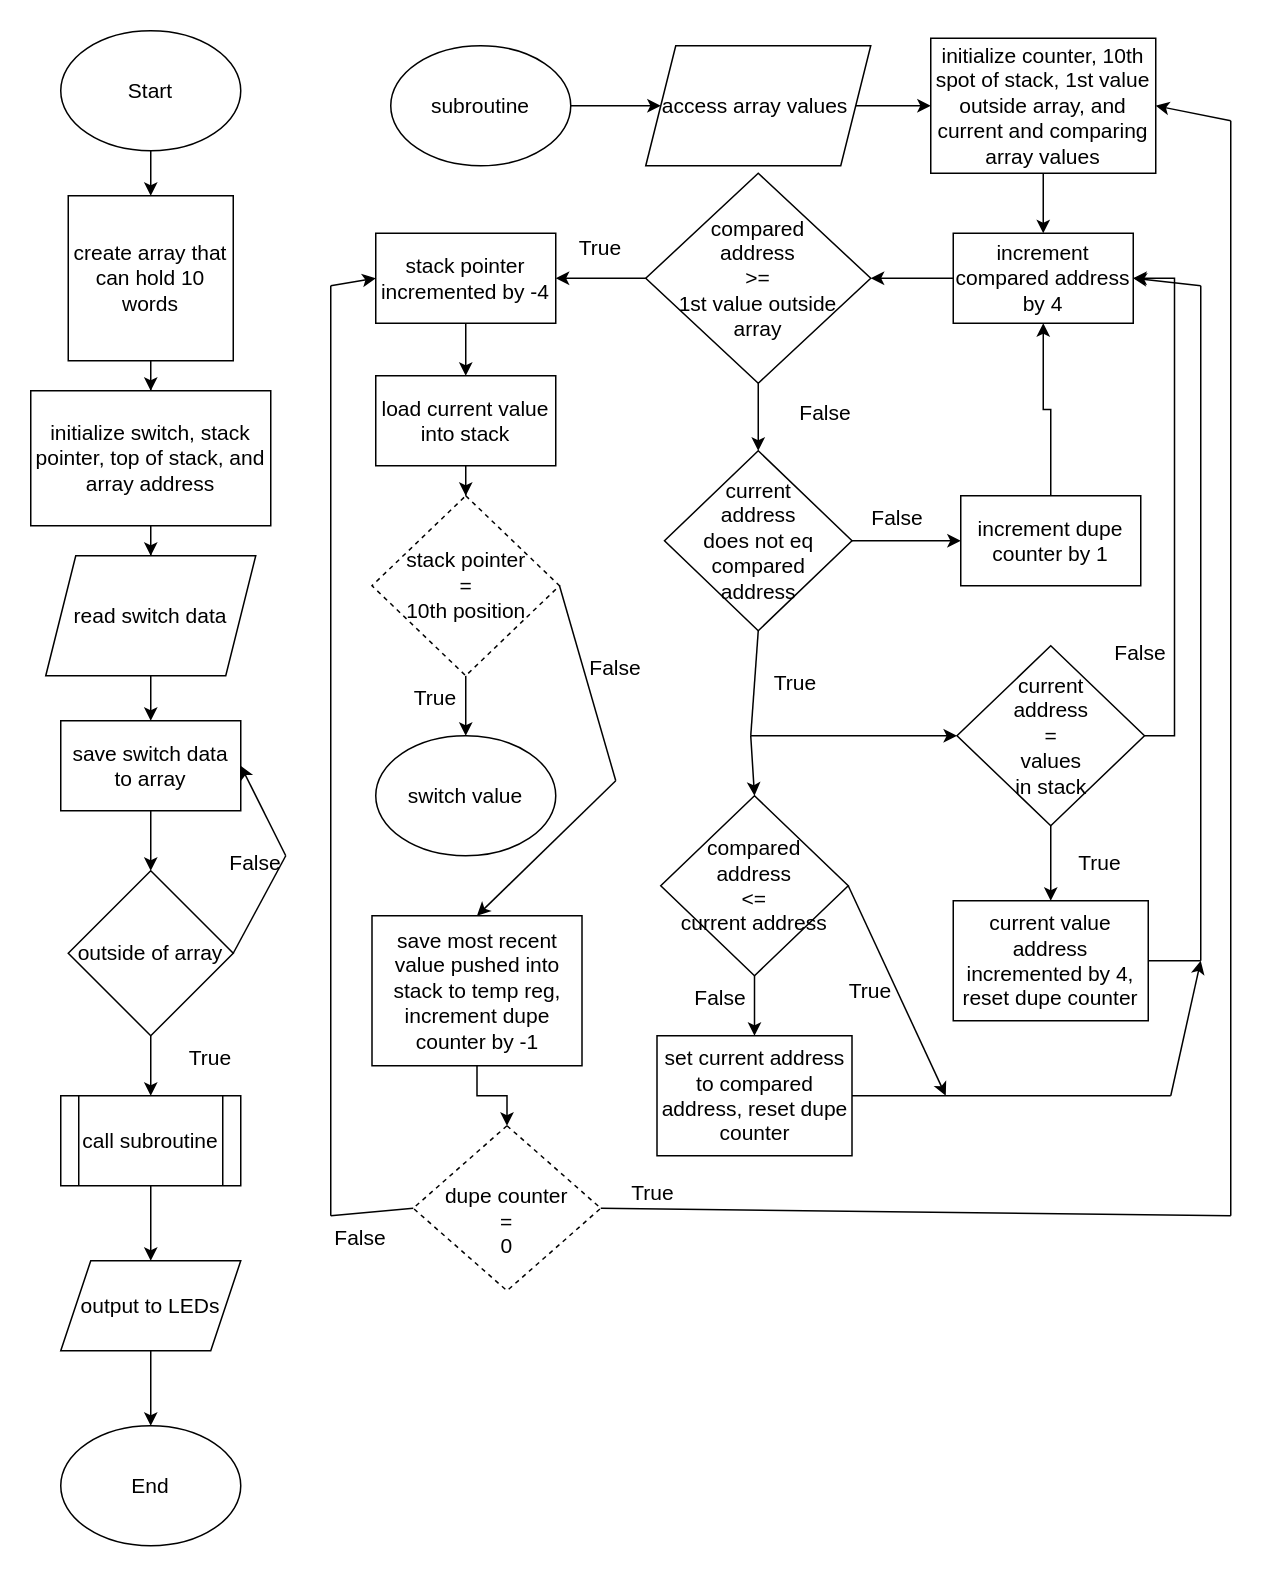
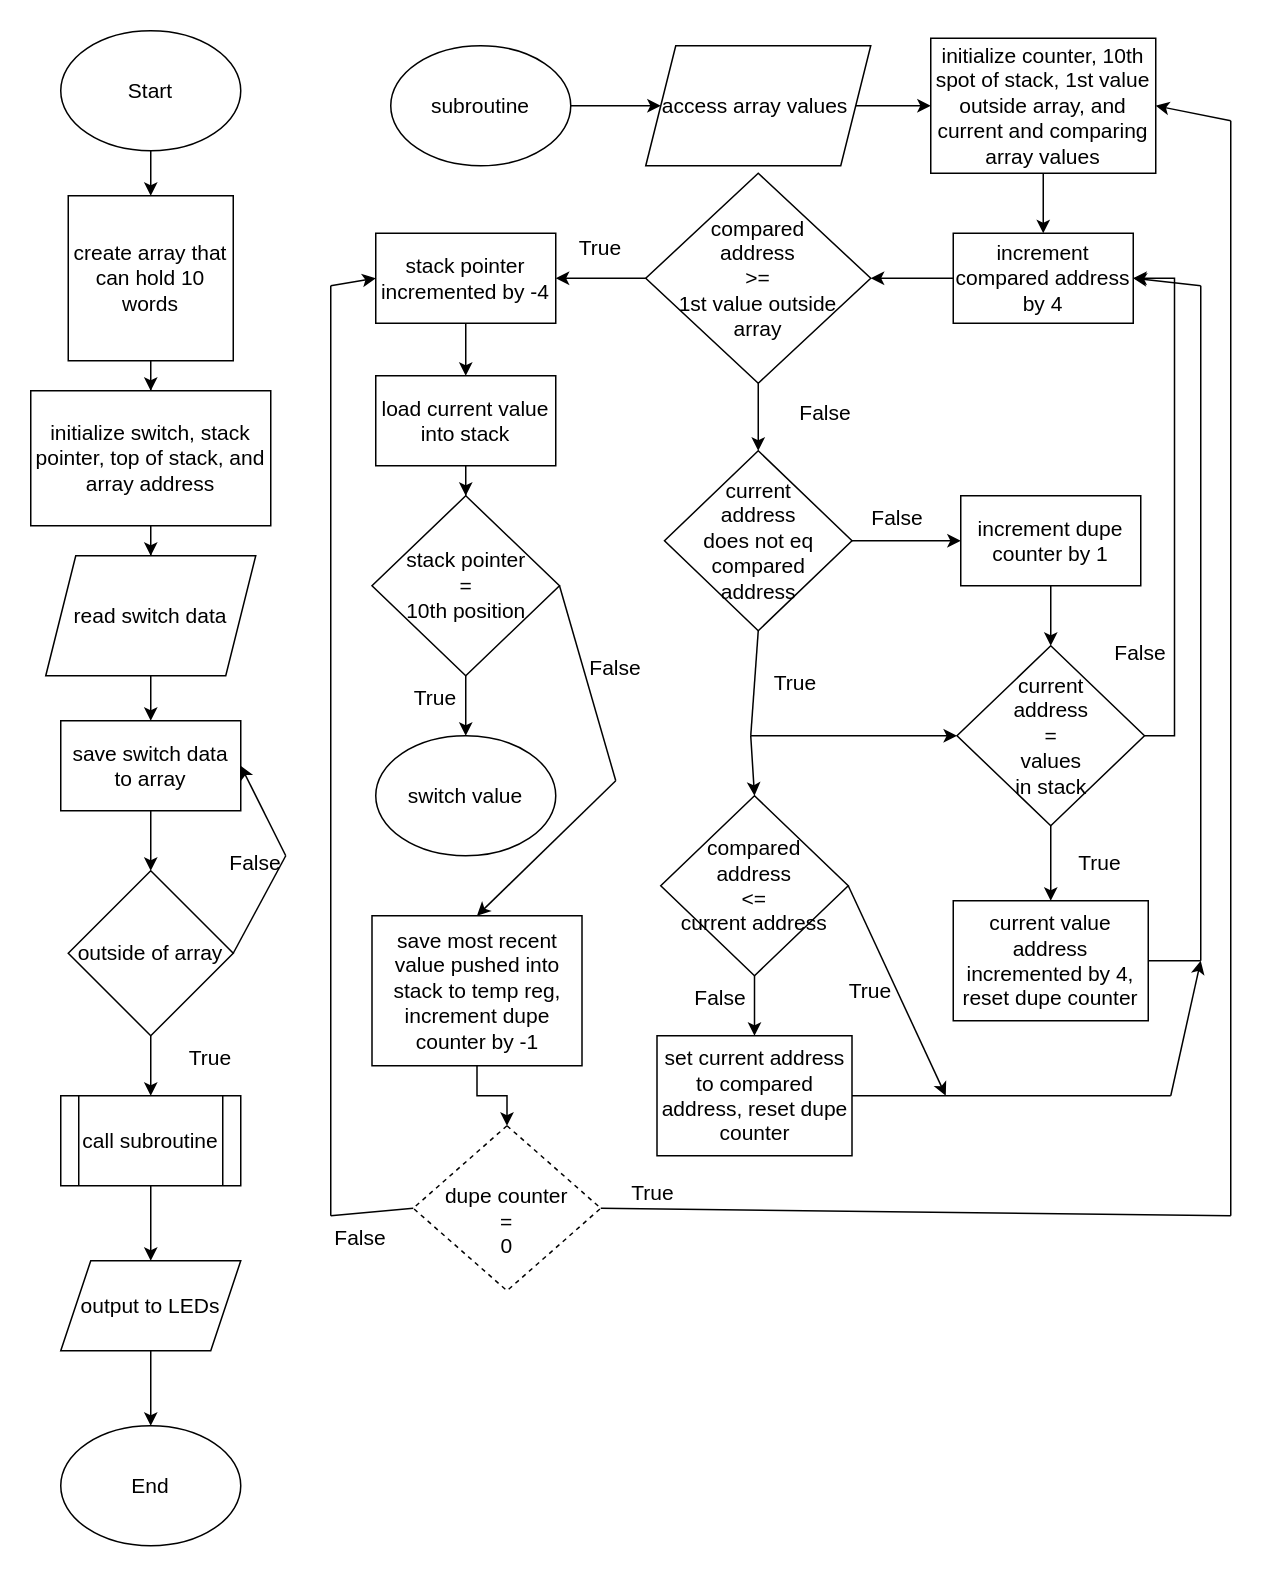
(1051, 412) -> (1051, 611)
(466, 586) -> (466, 586)
